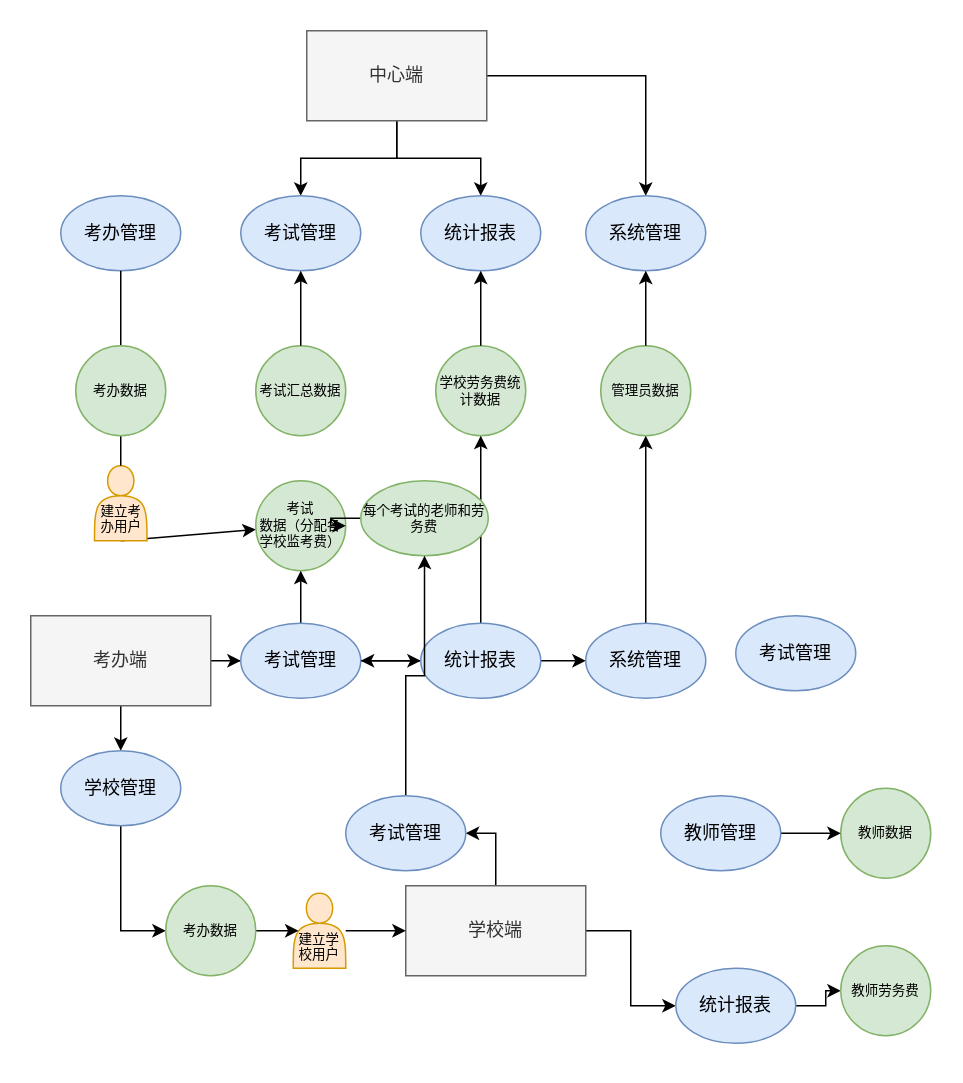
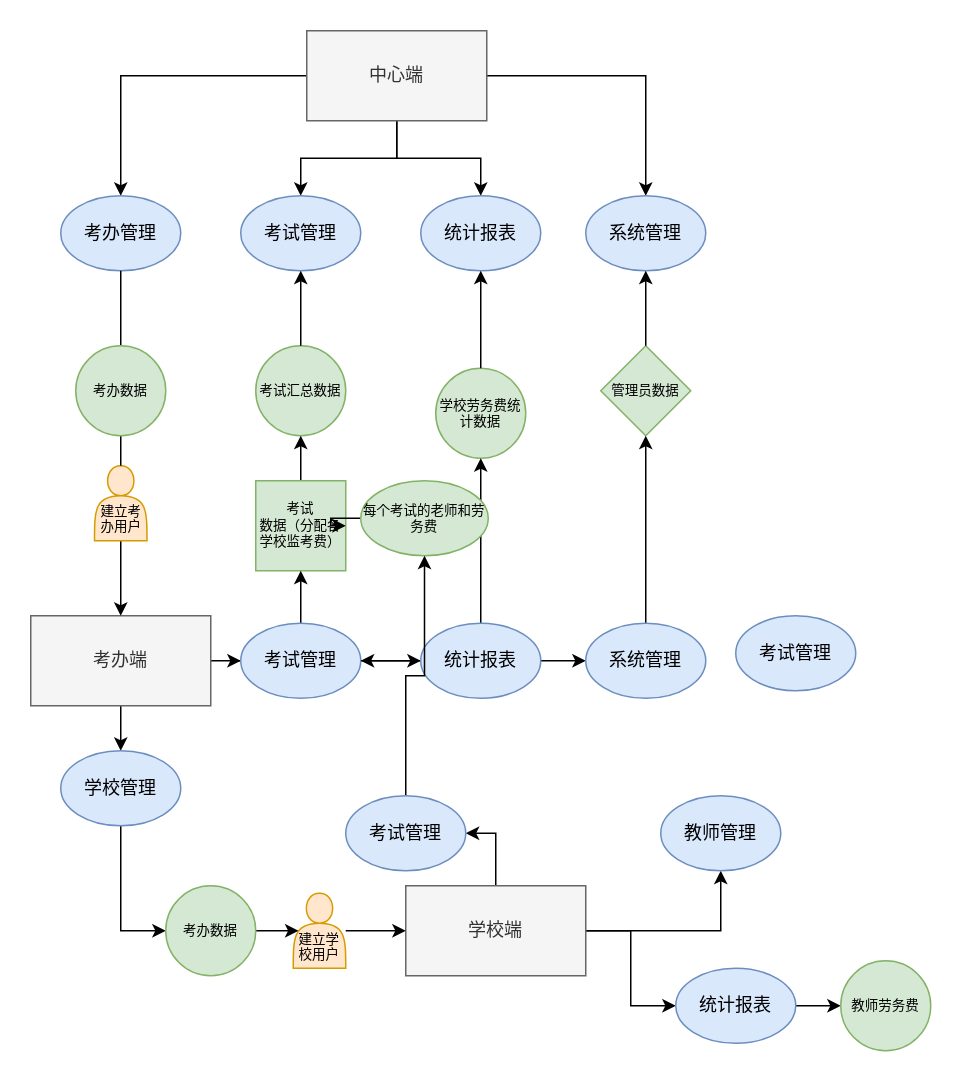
none -> (159, 76)
(481, 391) -> (481, 413)
(646, 391) -> (646, 391)
none -> (301, 453)
(301, 526) -> (301, 526)
(196, 535) -> (121, 573)
(806, 833) -> none
(886, 833) -> none
none -> (702, 931)
(886, 991) -> (886, 1006)
